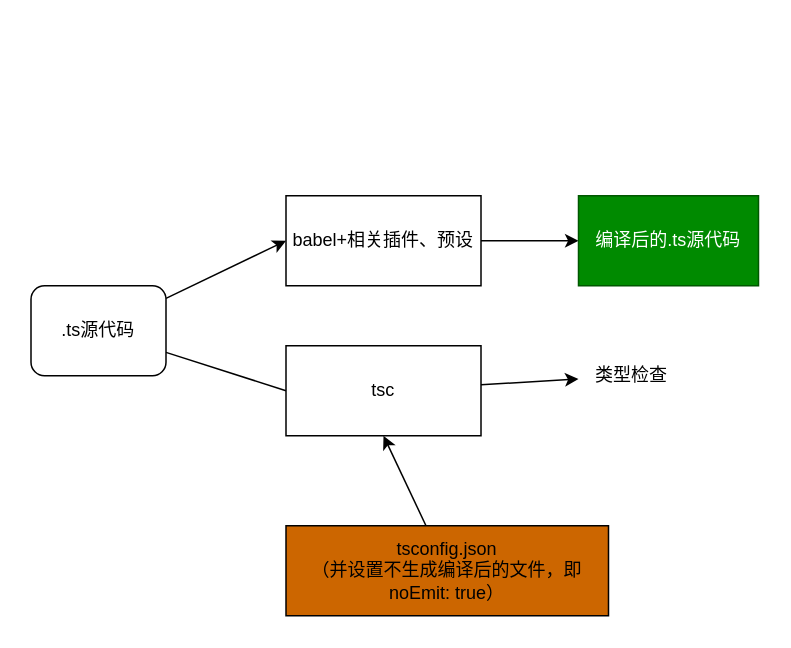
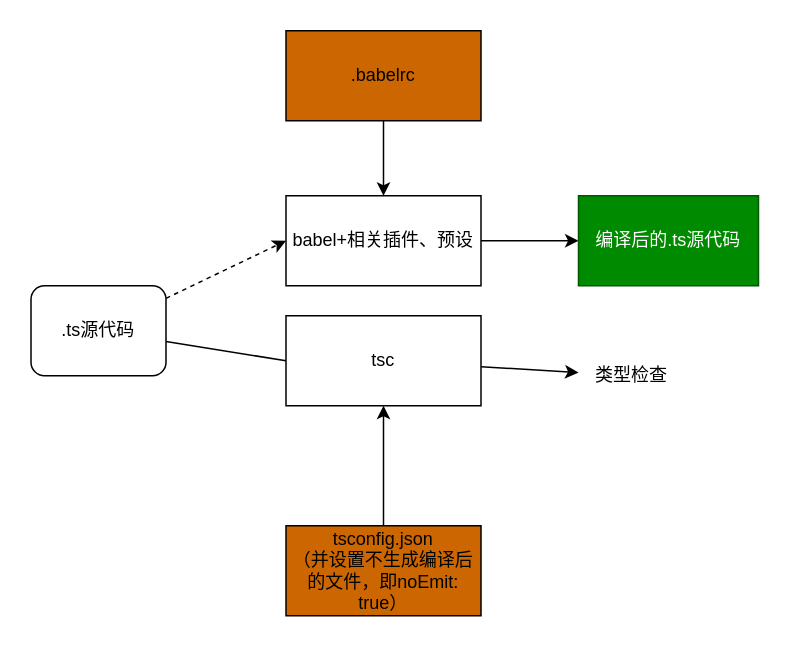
none -> (383, 76)
none -> (383, 153)
(222, 271) -> (222, 271)
(383, 391) -> (383, 361)
(447, 571) -> (383, 571)
